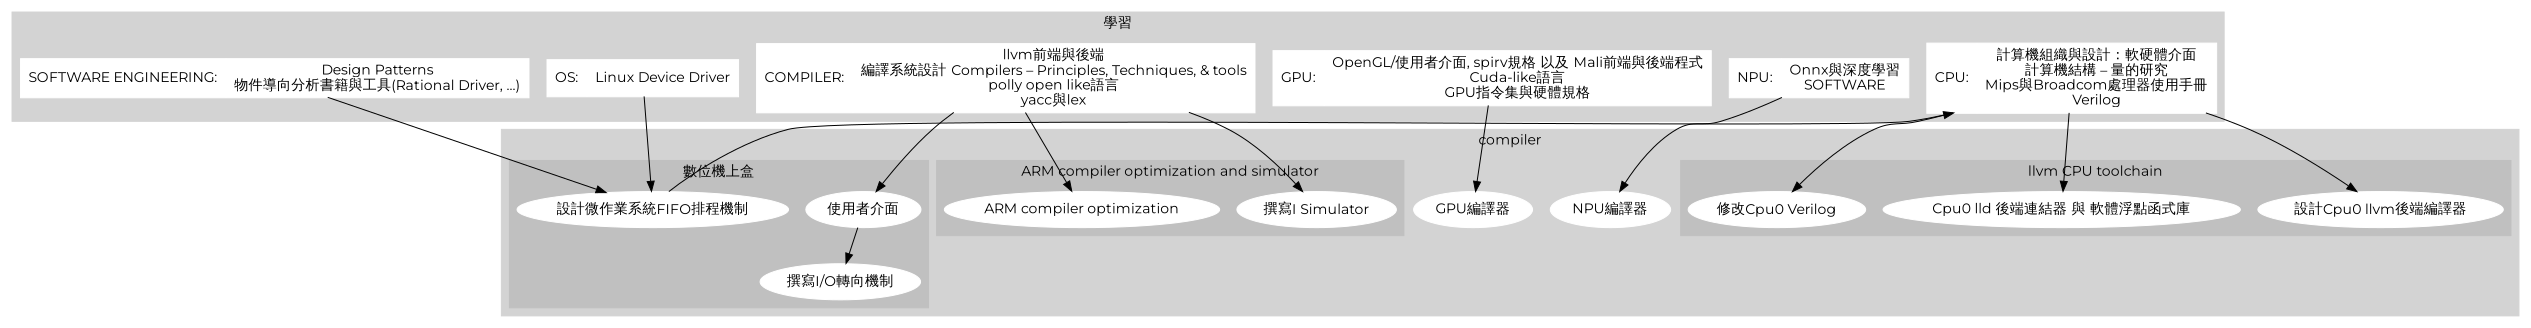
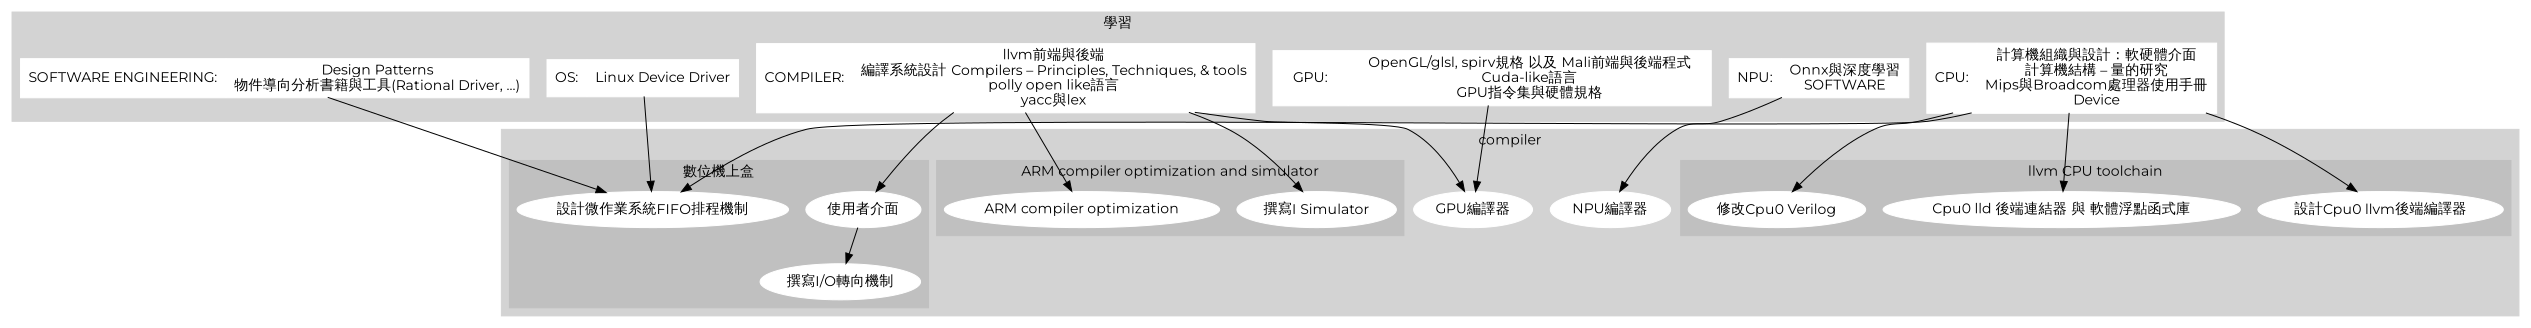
(1518, 63) -> (1530, 63)
(2097, 100) -> (2097, 100)
(1298, 123) -> (1324, 123)
none -> (1339, 123)
